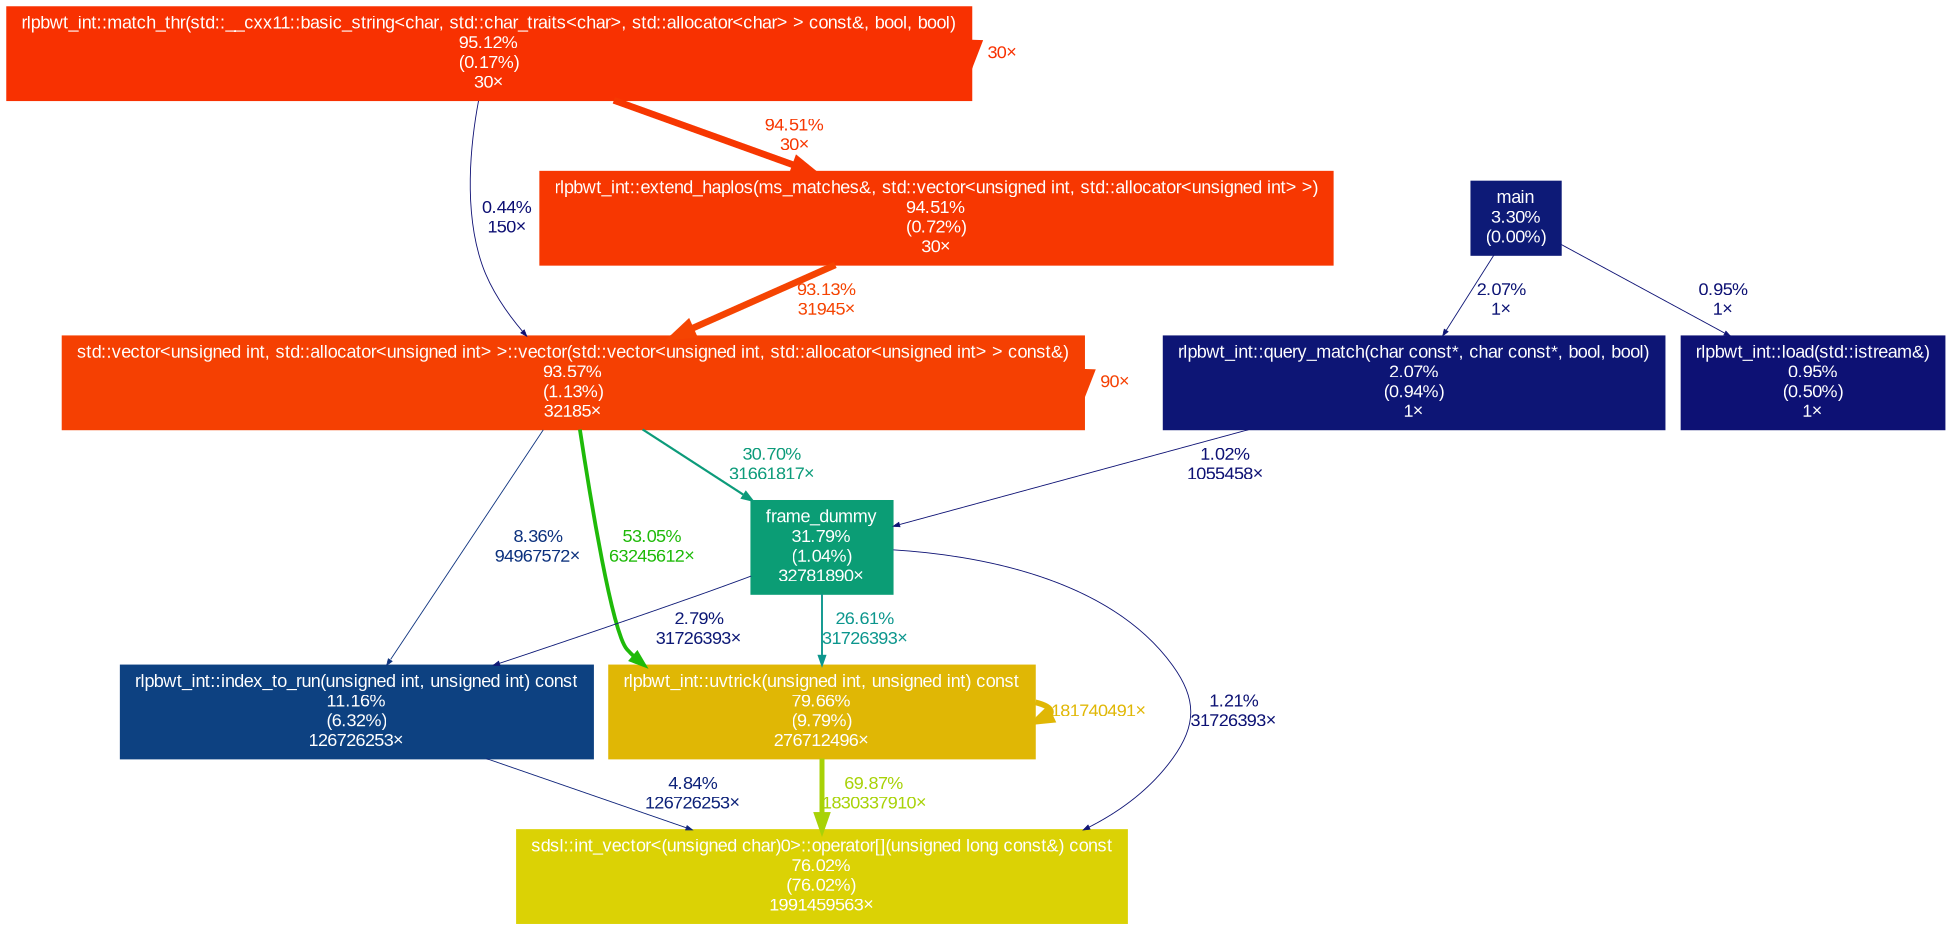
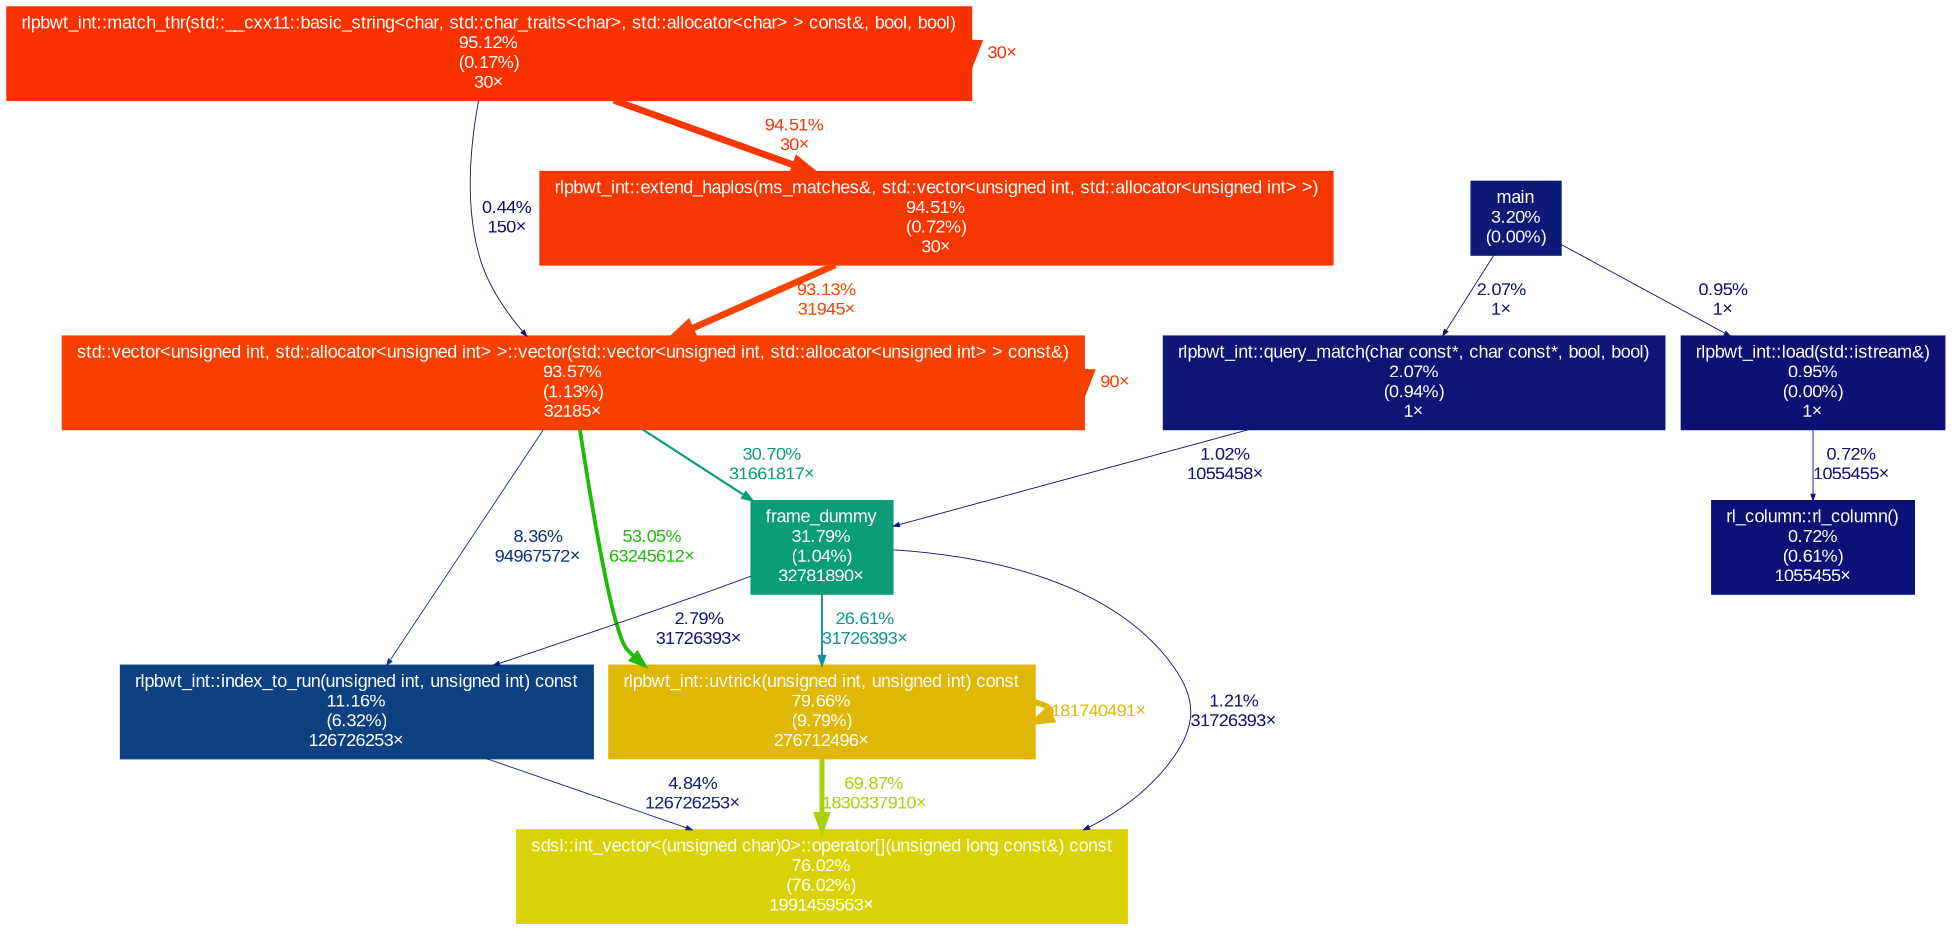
(1516, 218) -> (1516, 218)
(1813, 383) -> (1813, 383)
none -> (1813, 547)
